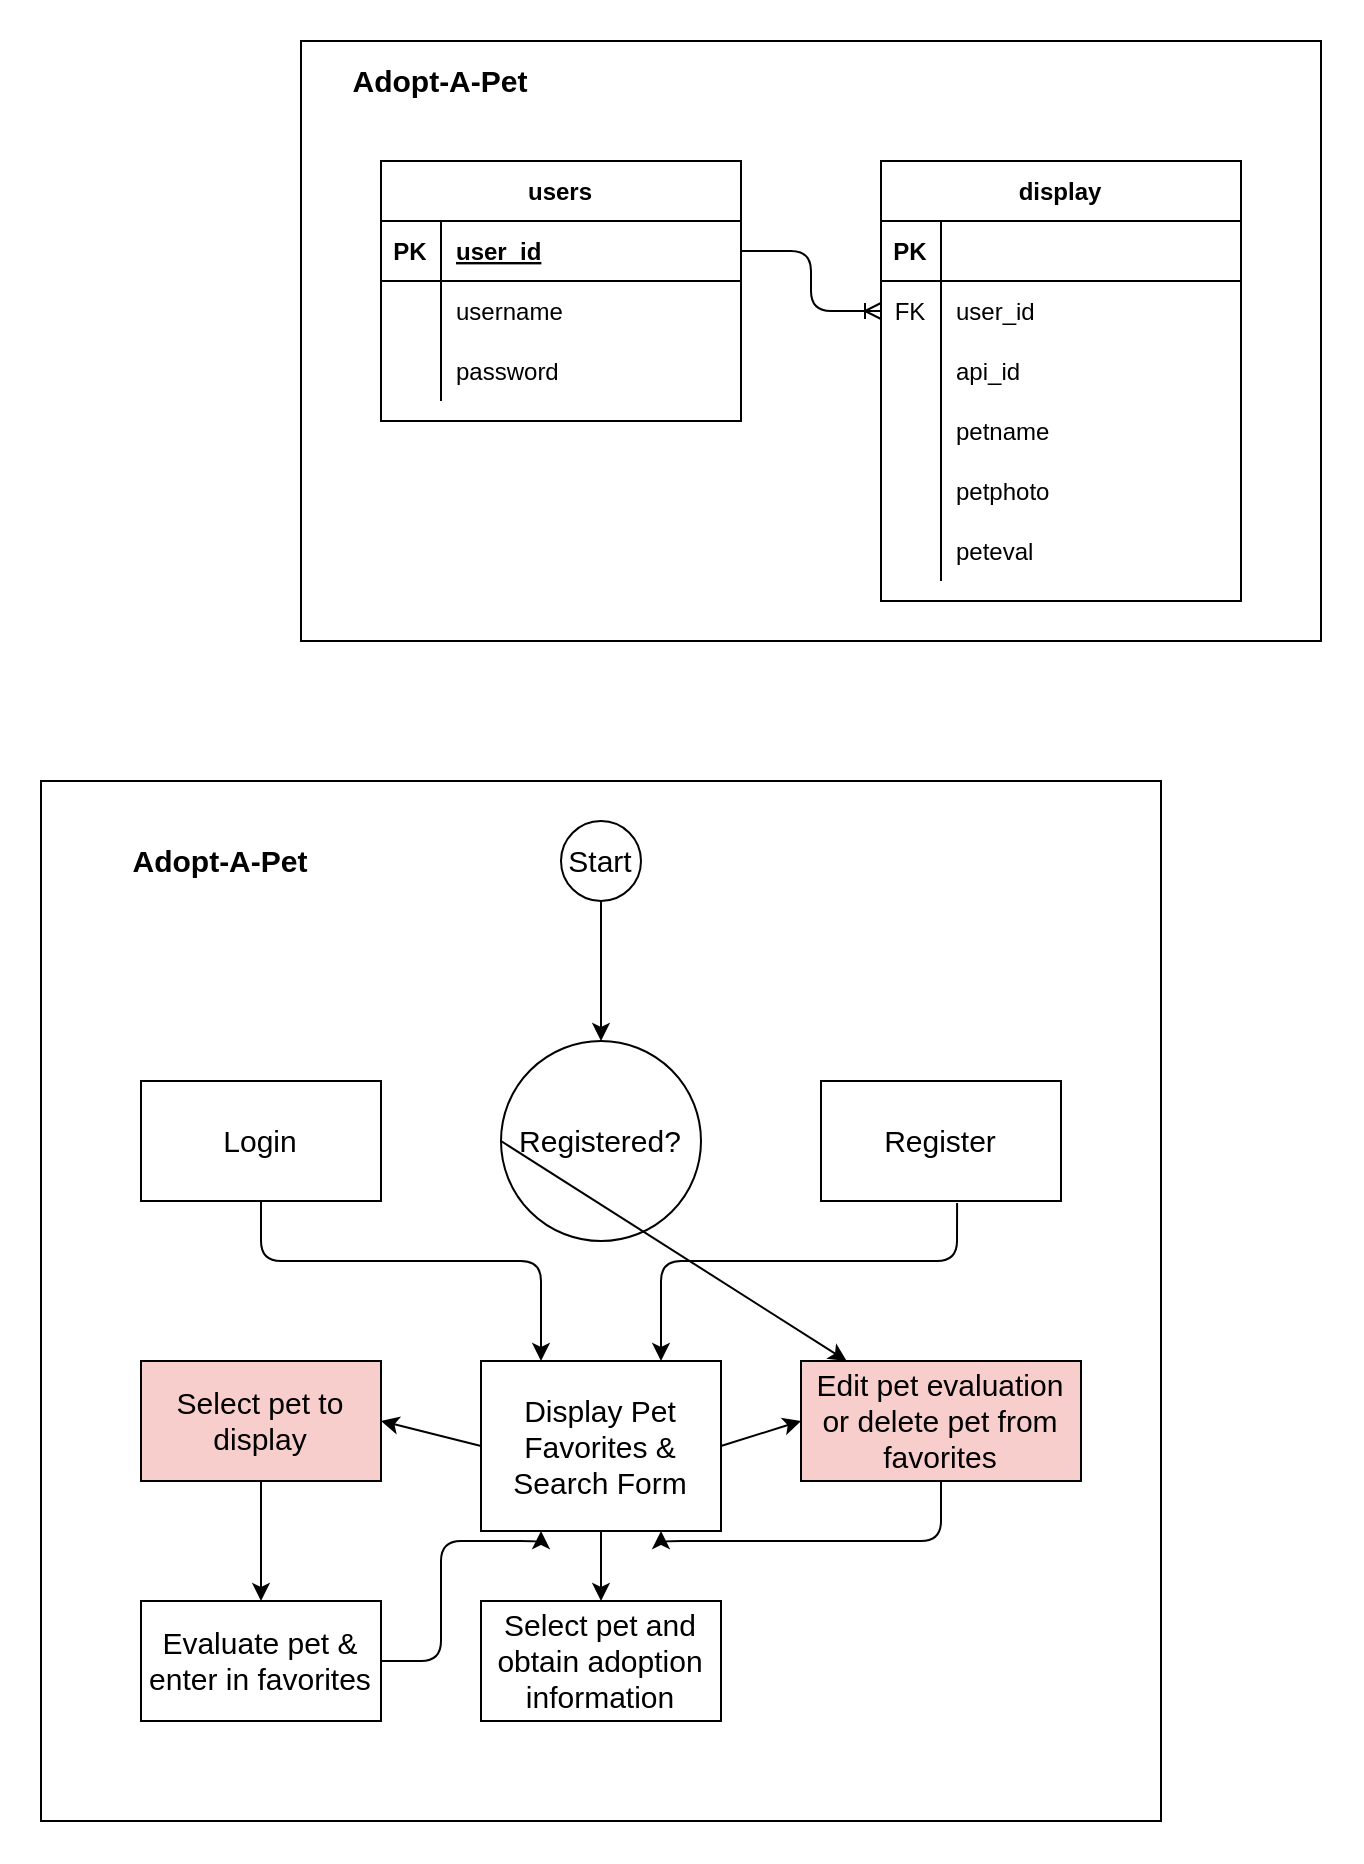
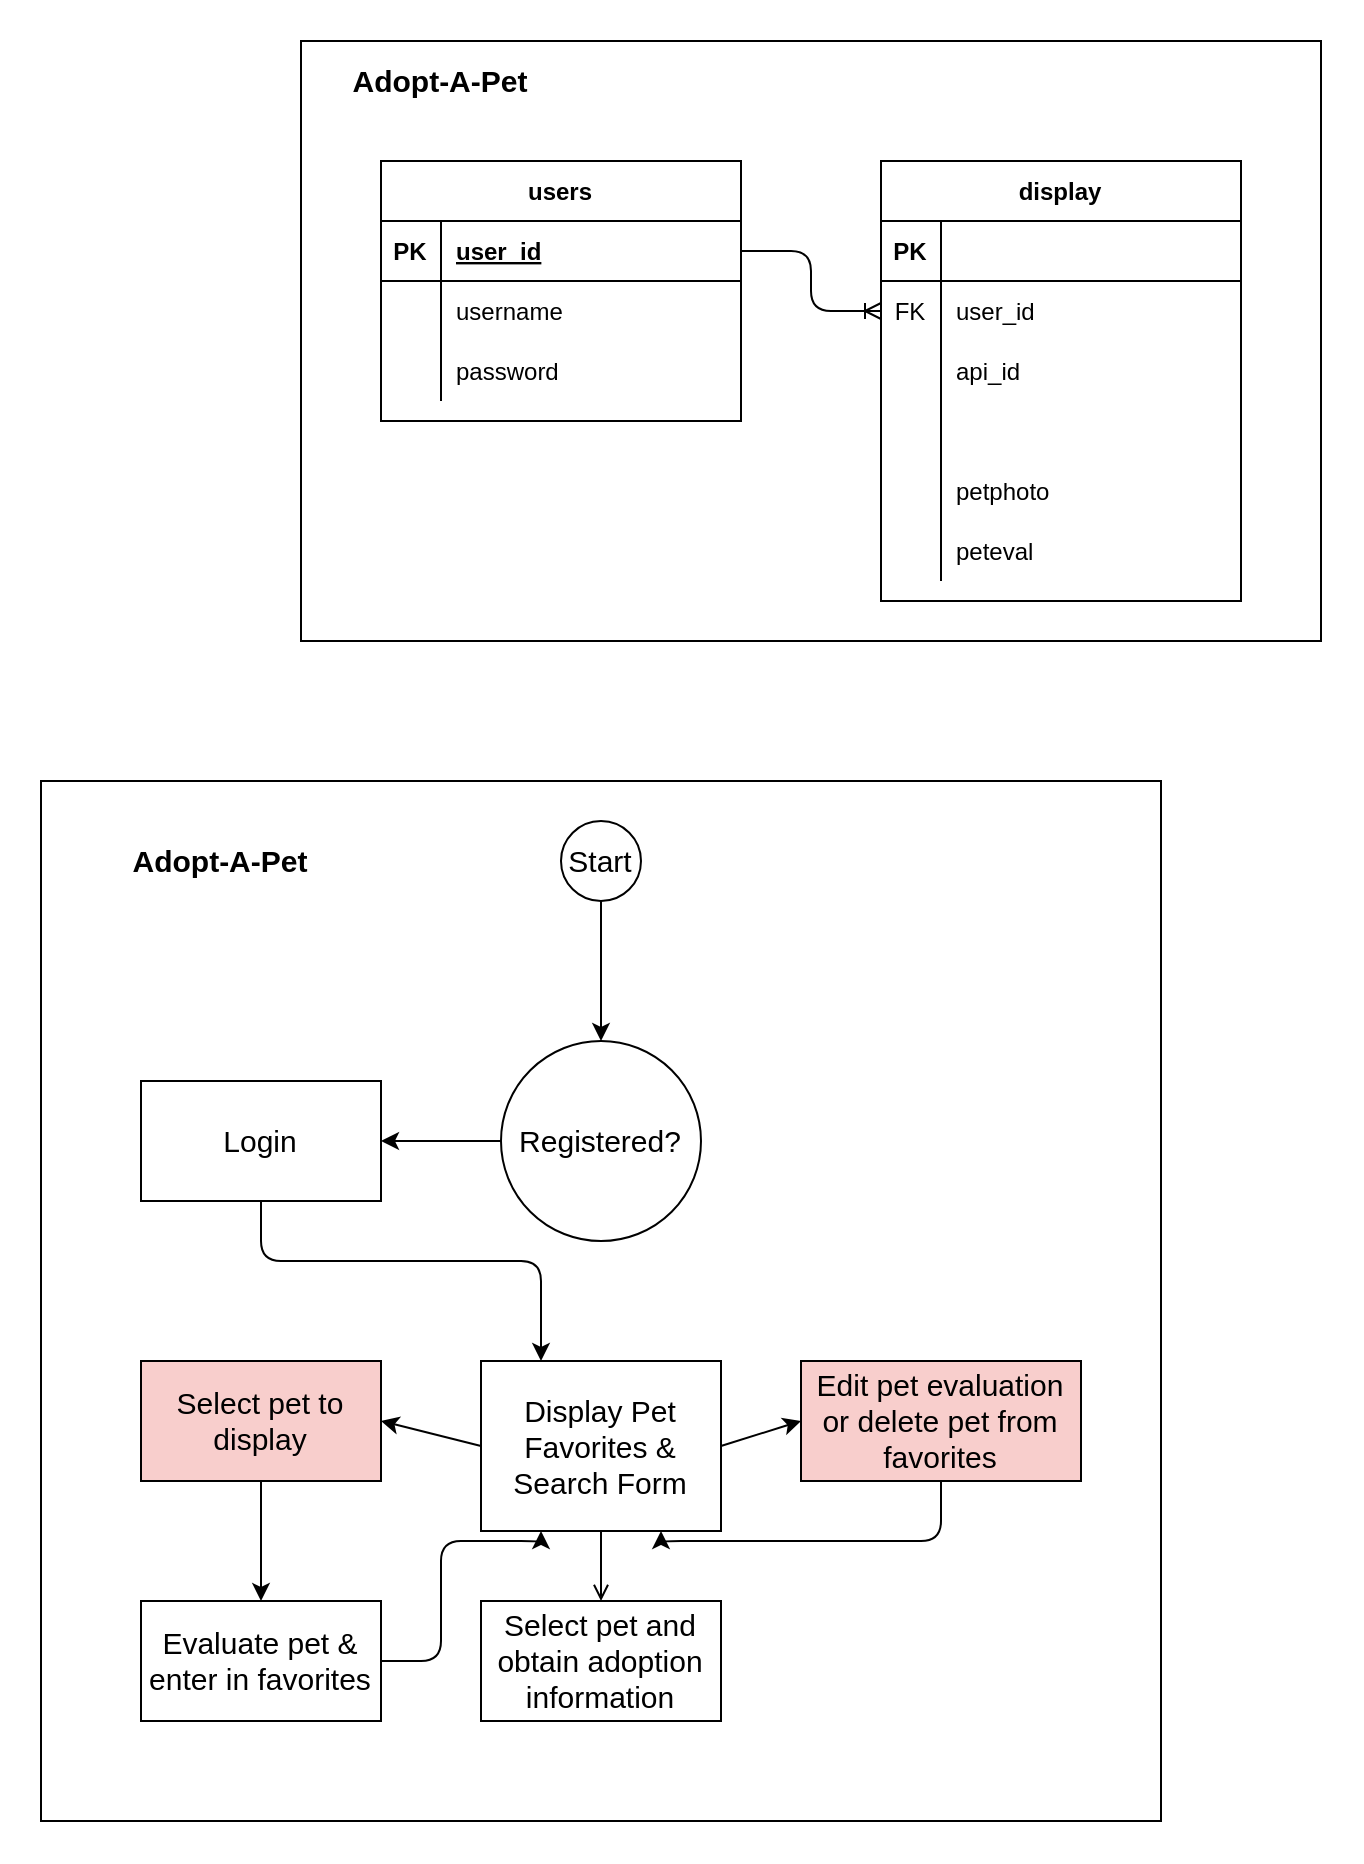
(1091, 431) -> none
(941, 1141) -> none
(592, 1199) -> (448, 1141)
(848, 1261) -> none
(601, 1586) -> (601, 1588)
